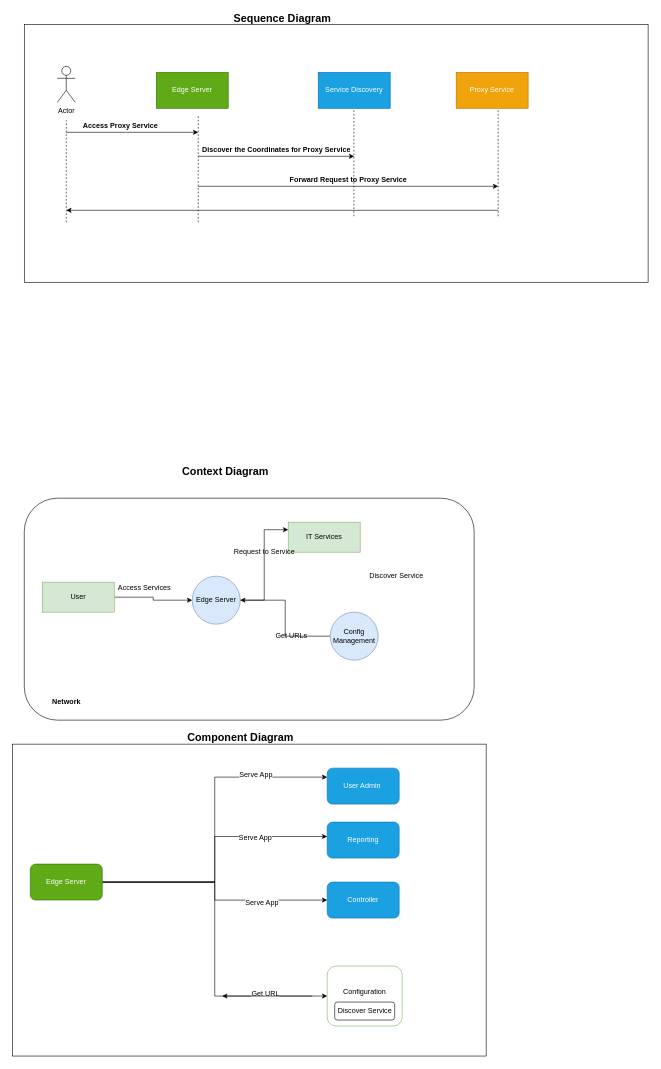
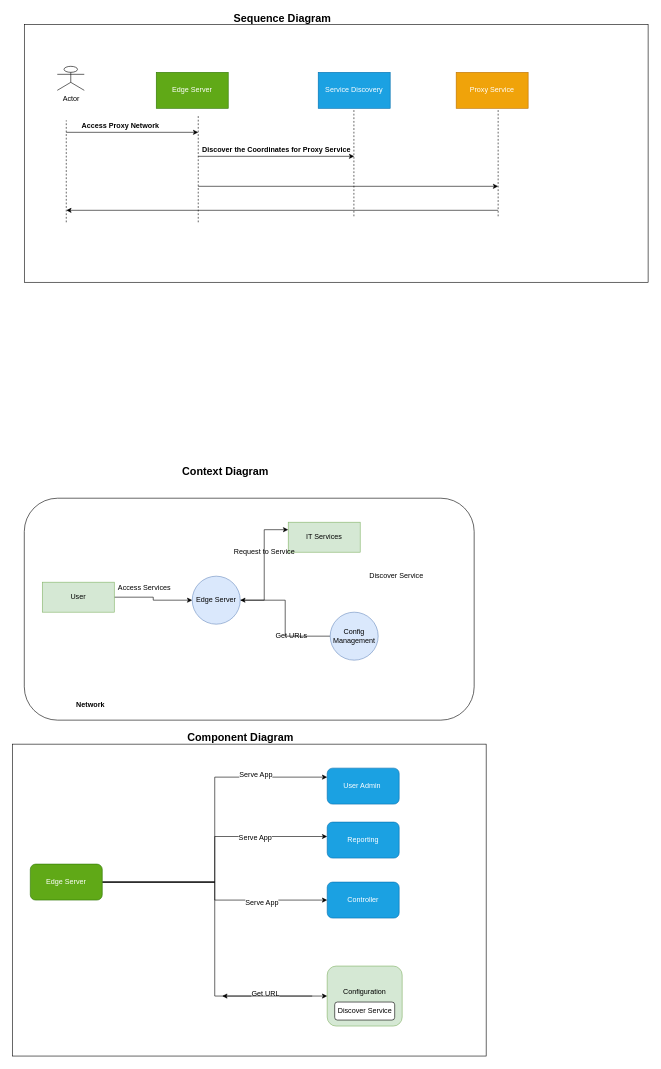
(66, 84) -> (71, 78)
(121, 126) -> (121, 126)
(348, 180) -> none
(66, 702) -> (90, 705)
(365, 996) -> (365, 996)
